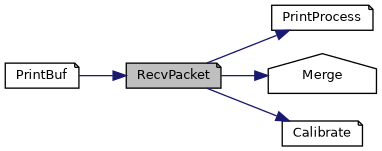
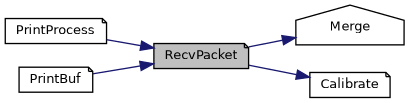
(242, 49) -> (124, 43)
